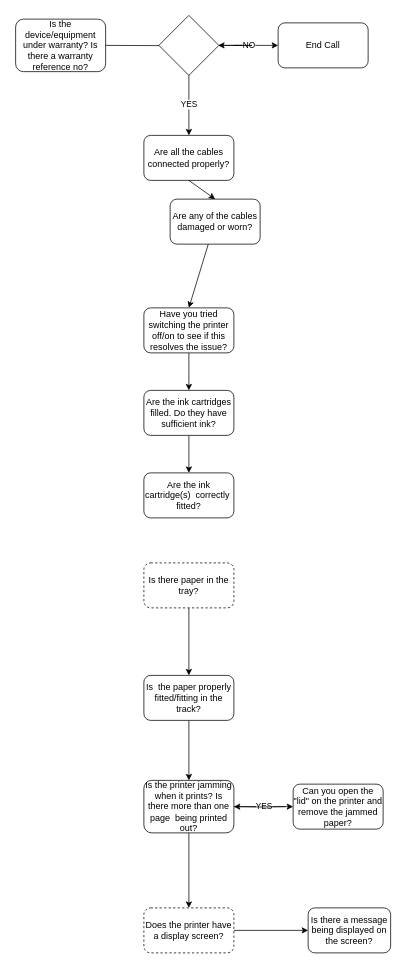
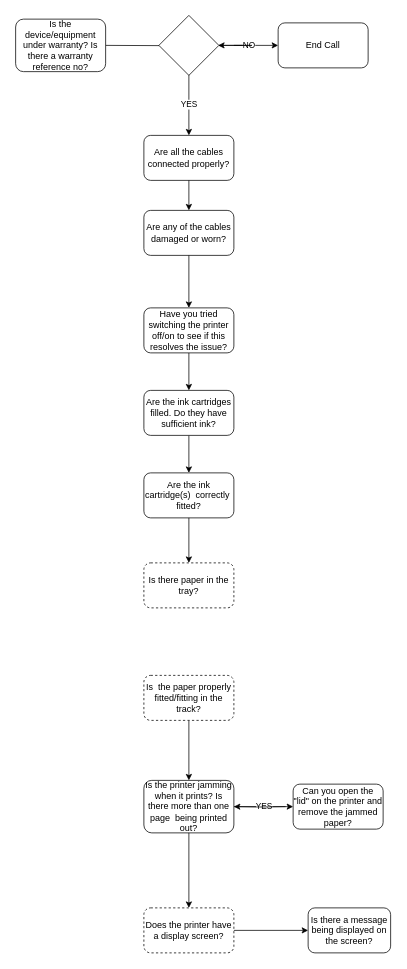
(215, 222) -> (189, 233)
none -> (189, 556)
(189, 669) -> none
(189, 698) -> (189, 698)
